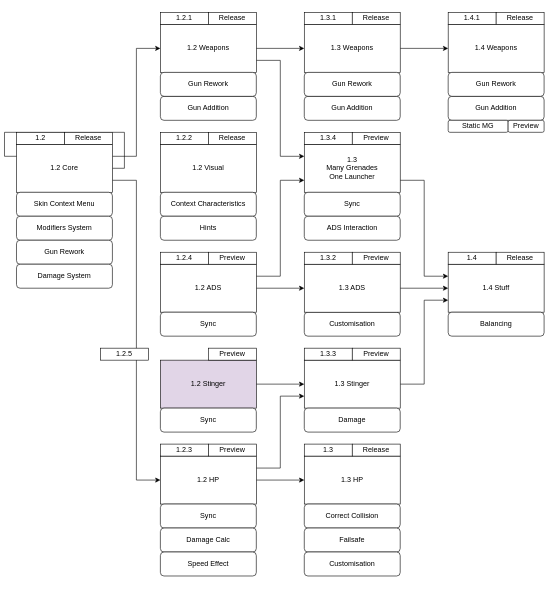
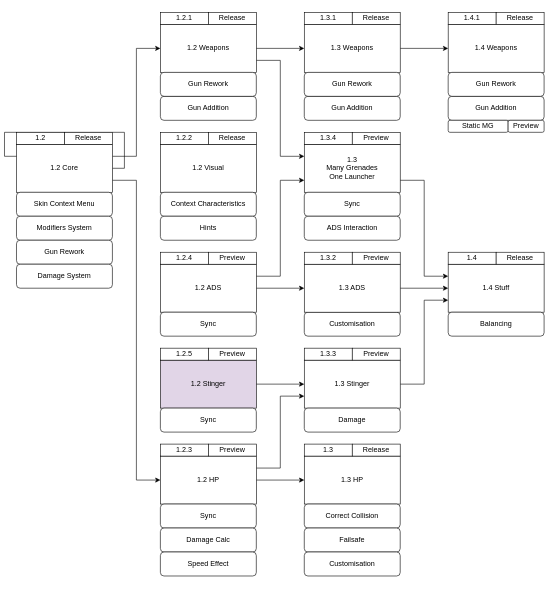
(125, 354) -> (185, 354)
